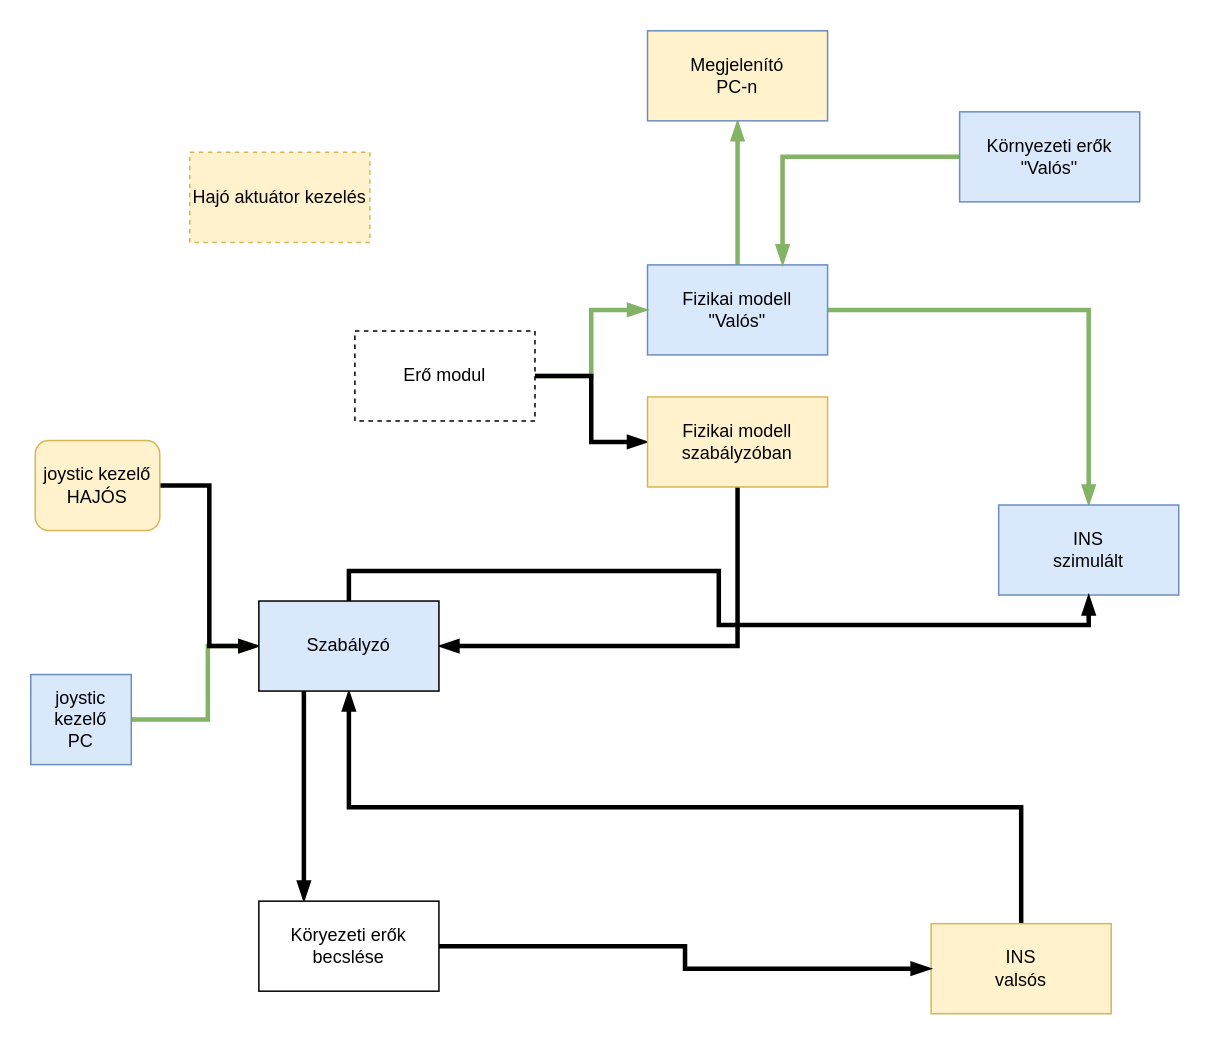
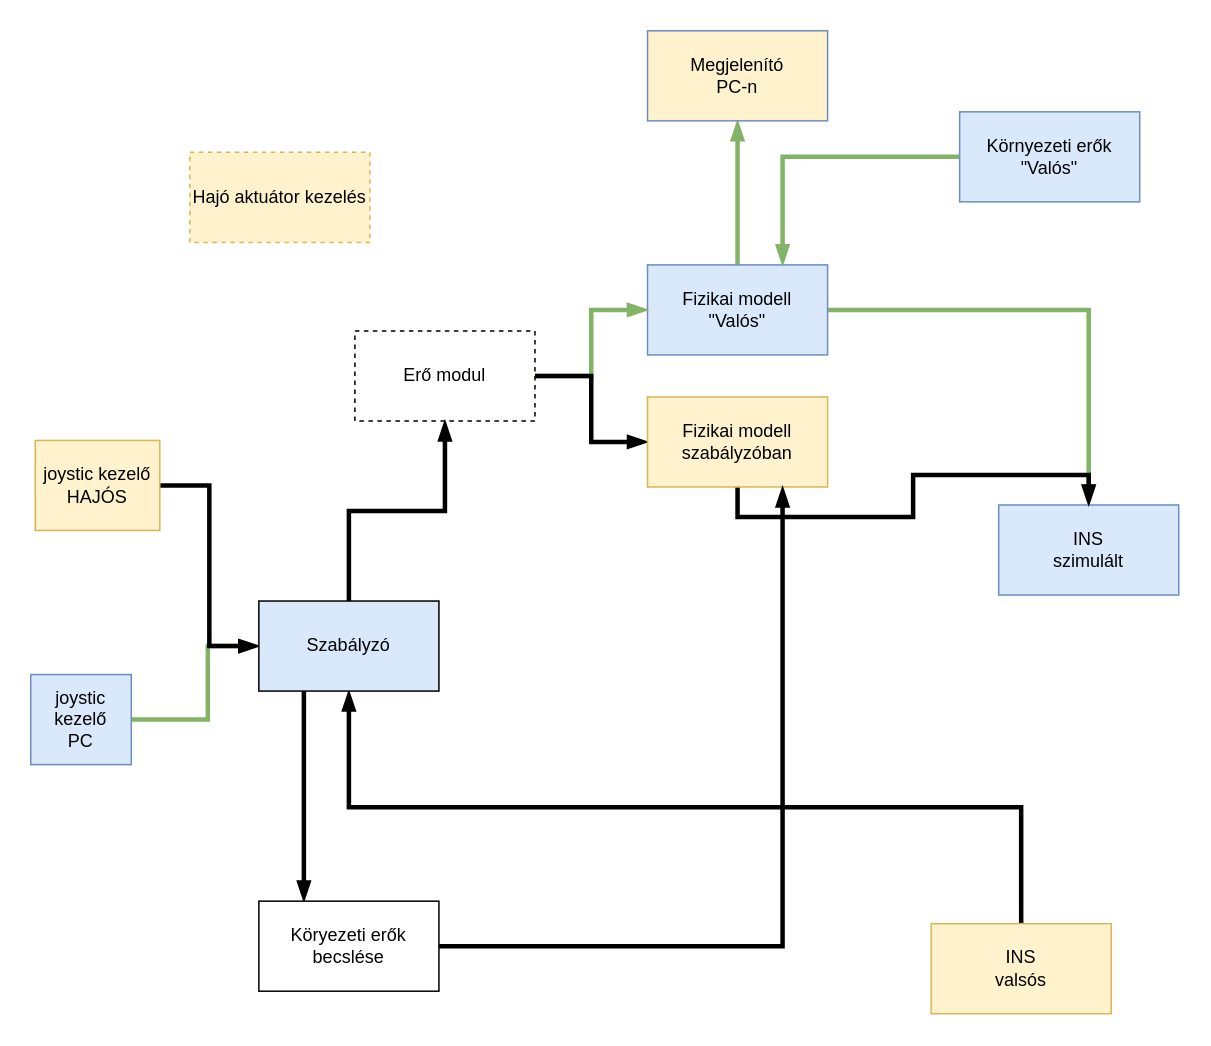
(98, 485) -> (98, 485)
(719, 602) -> (401, 511)
(662, 646) -> (913, 497)
(787, 968) -> (782, 775)
